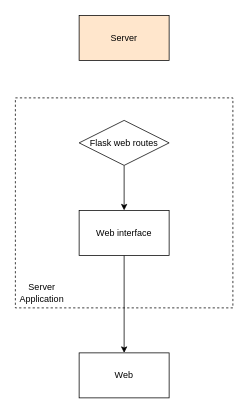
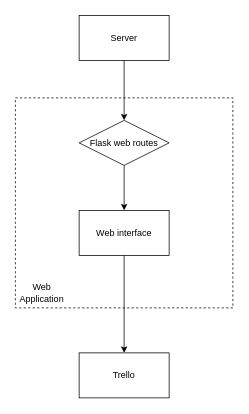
(124, 38) -> (124, 38)
none -> (124, 114)
(42, 293) -> (42, 293)
(124, 375) -> (124, 375)
